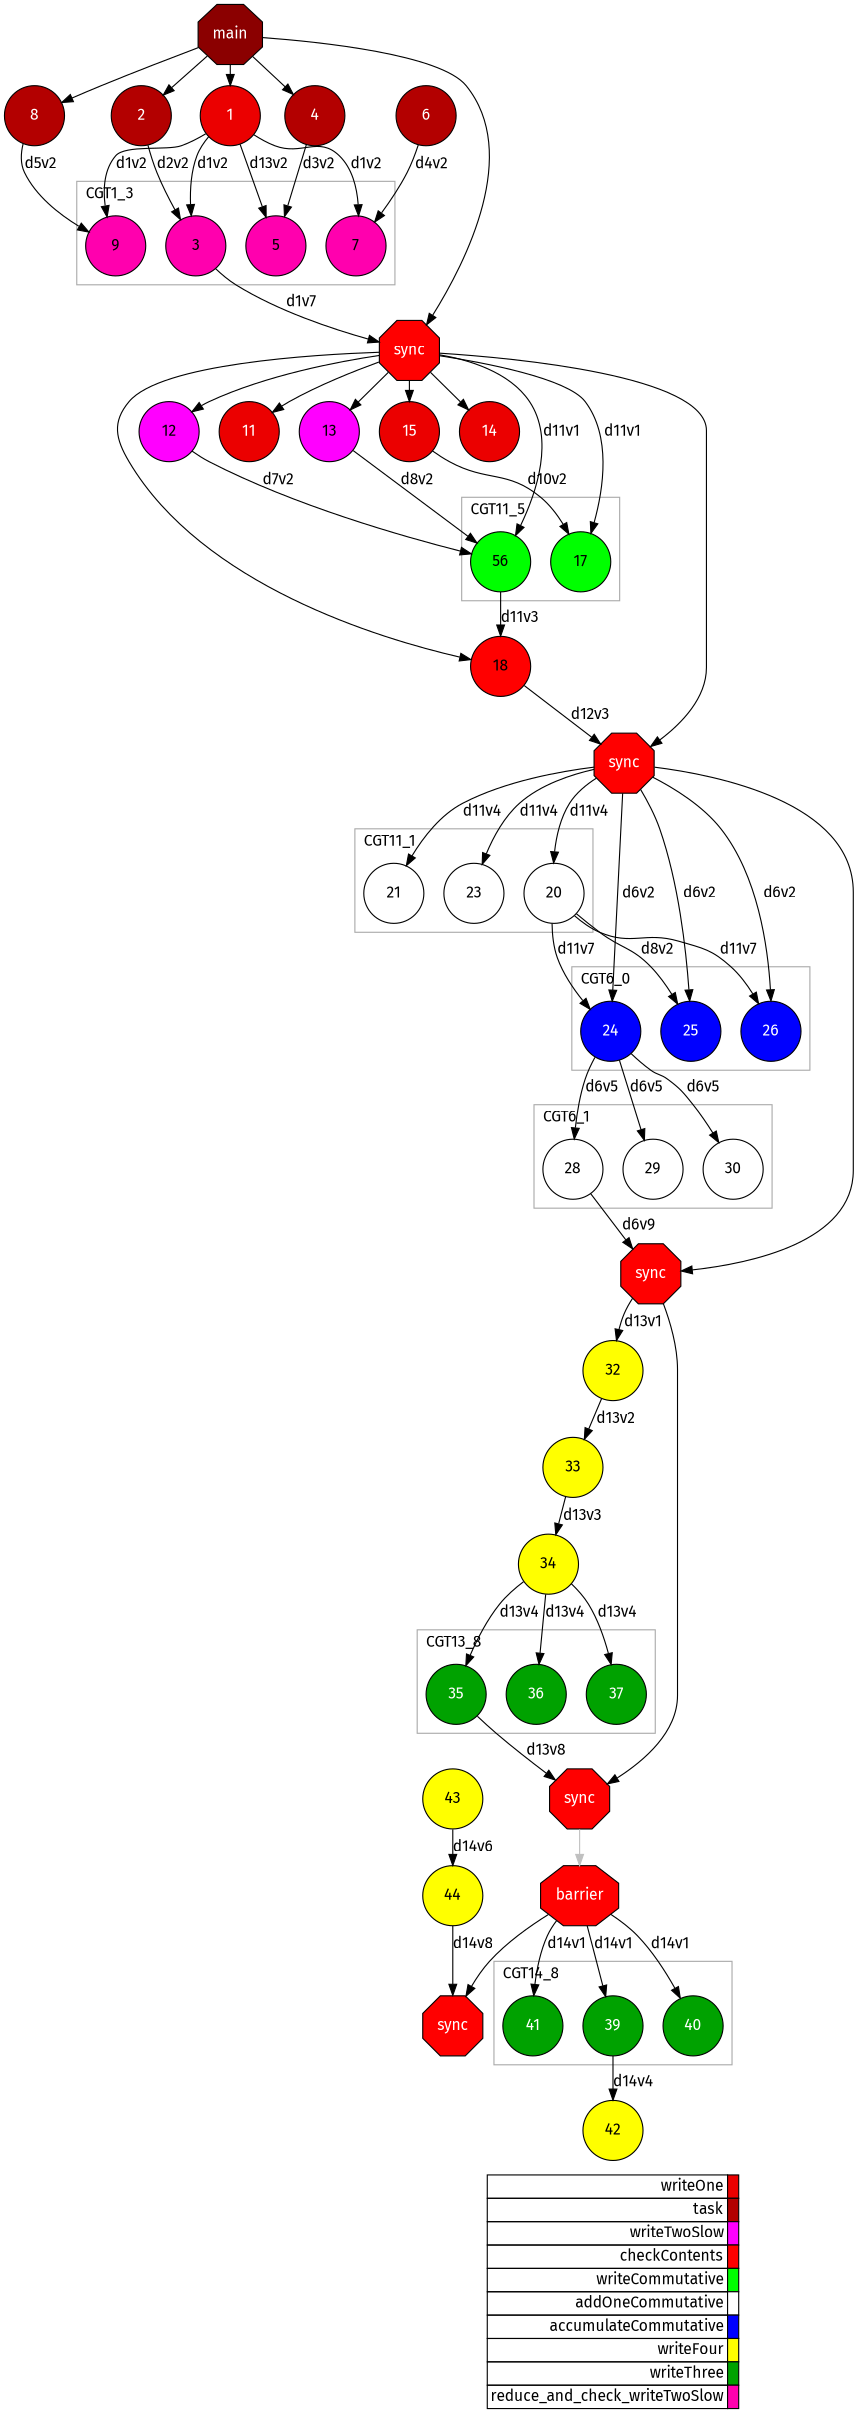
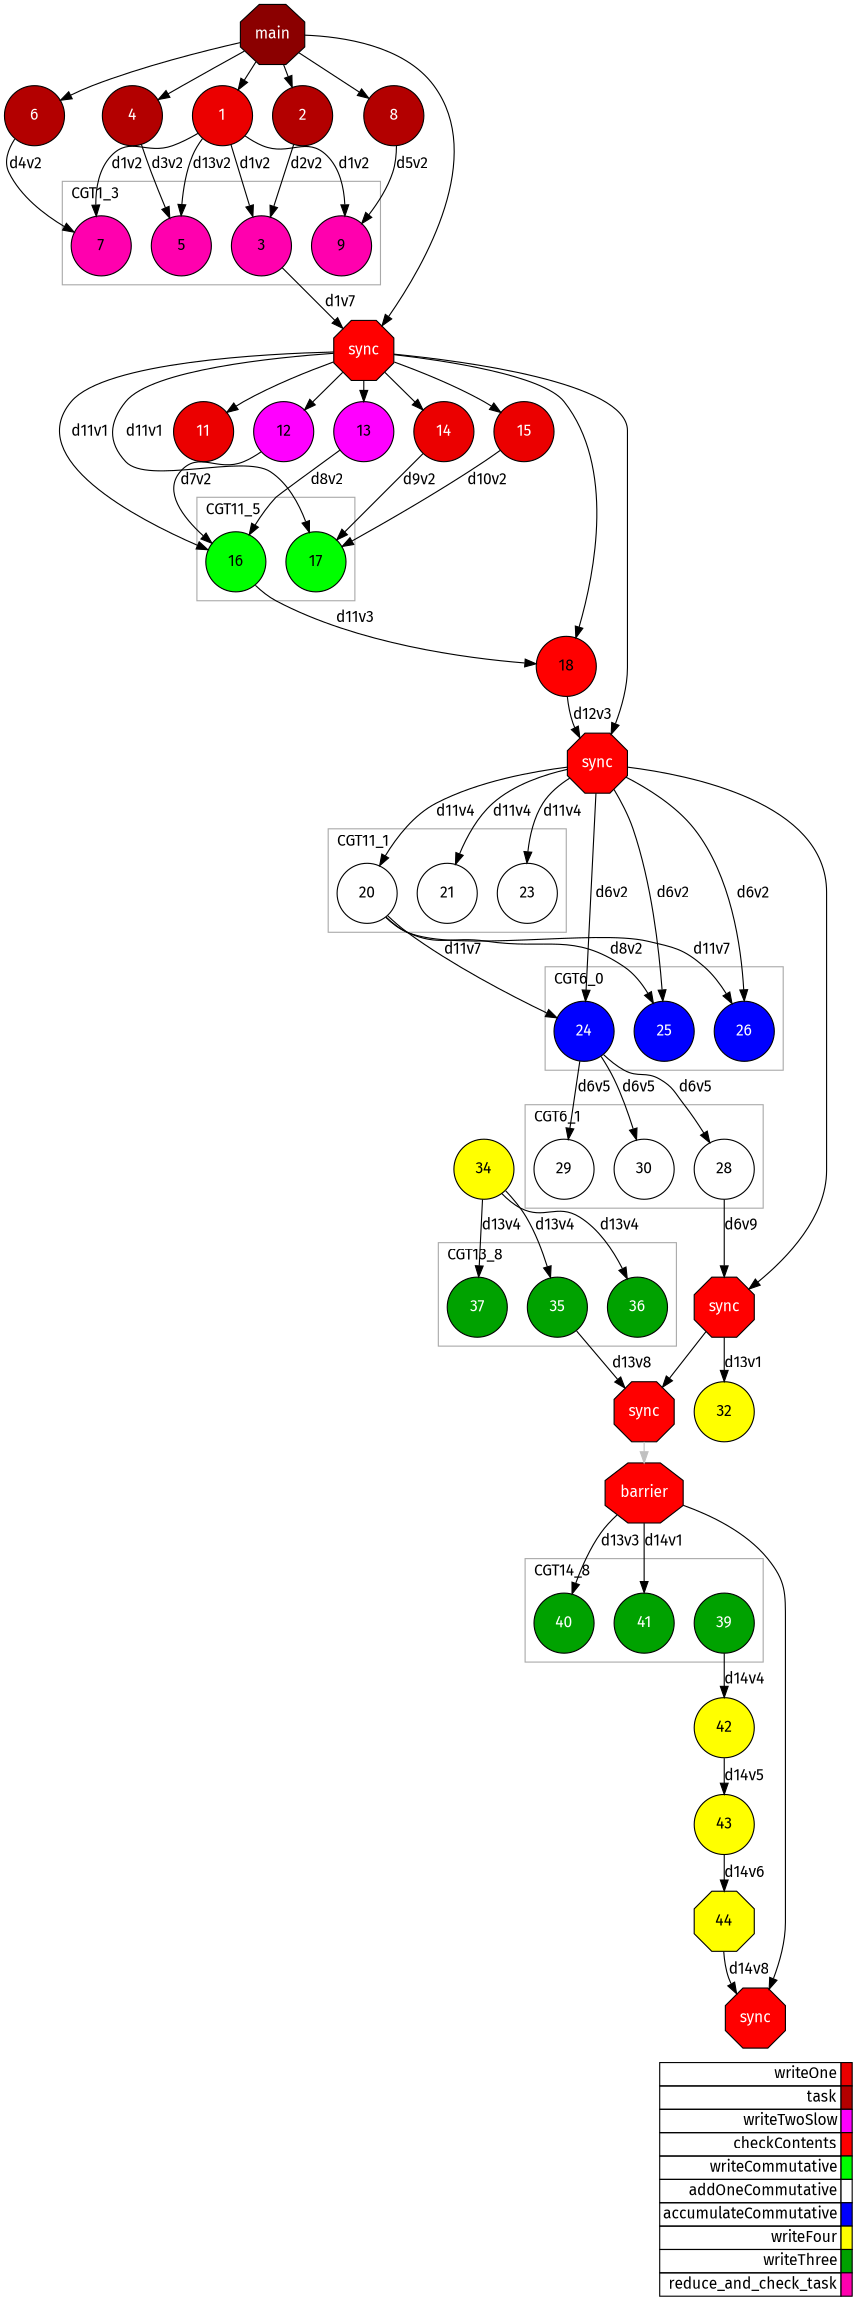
none -> (154, 65)
none -> (384, 493)
(501, 562) -> (236, 562)
(573, 1467) -> none
none -> (724, 1771)
(453, 1896) -> (724, 1921)
(670, 1944) -> (620, 1541)
(595, 1954) -> none
(607, 2396) -> (753, 2284)
